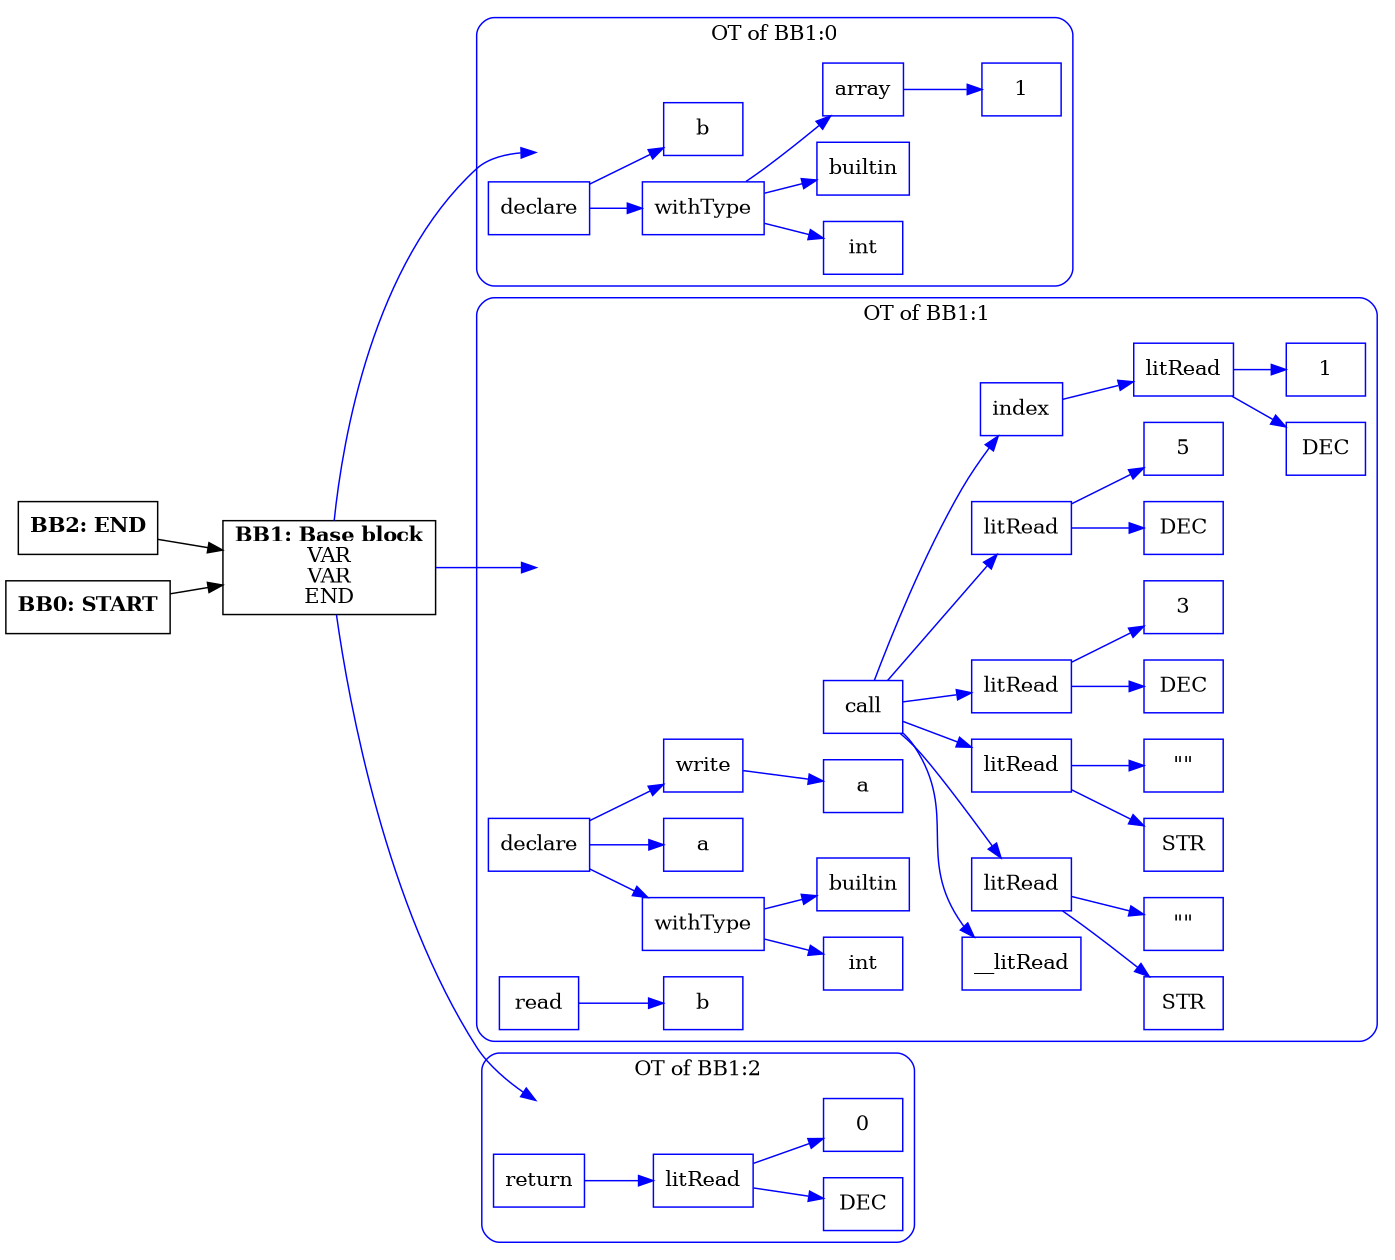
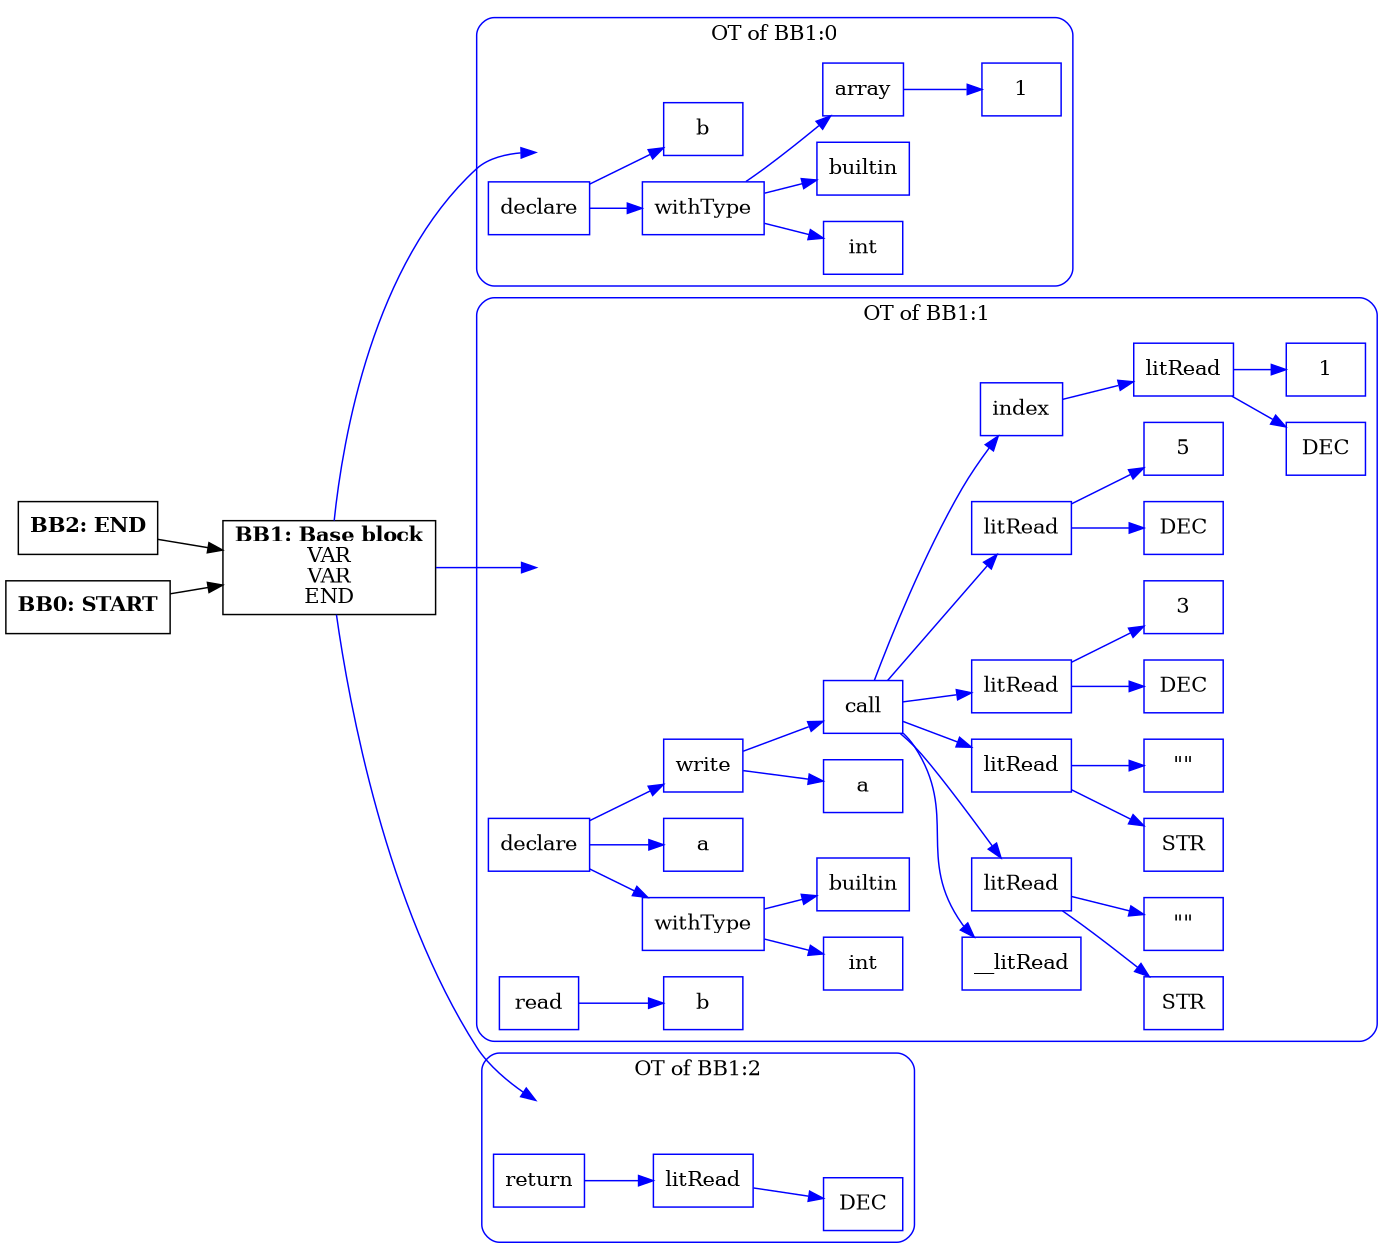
none -> (776, 739)
(863, 1125) -> none
